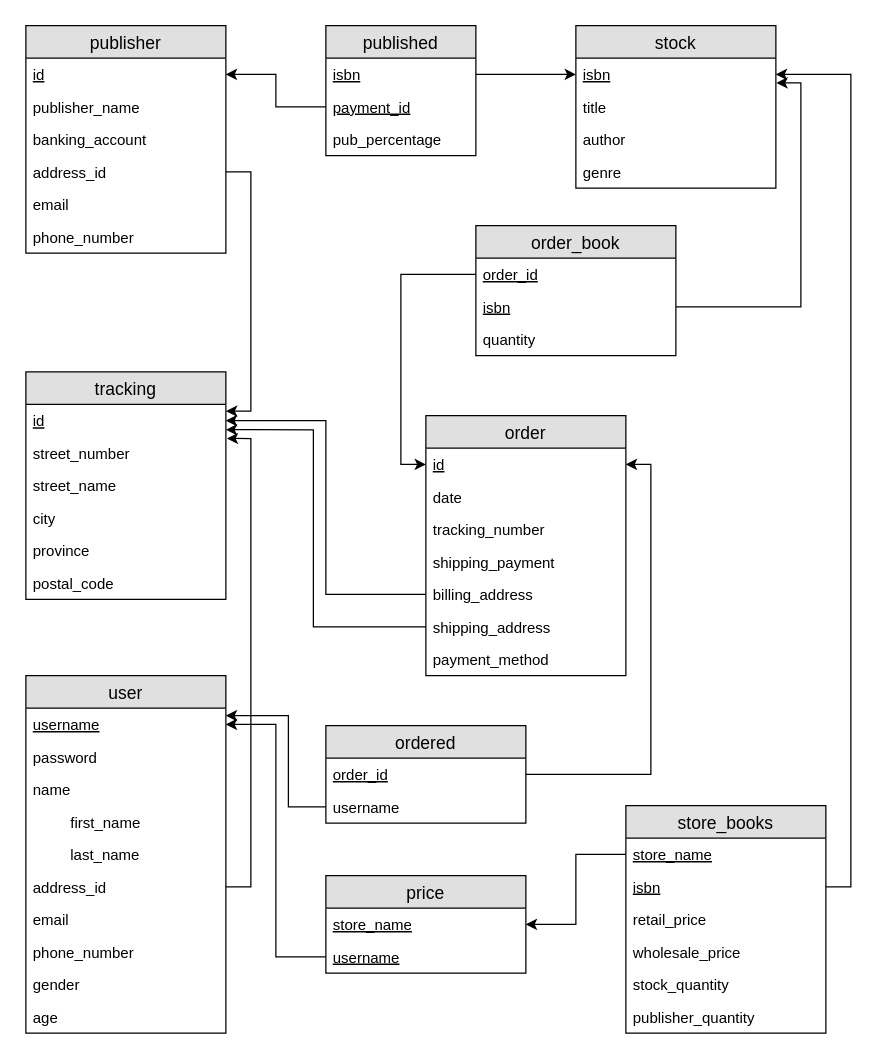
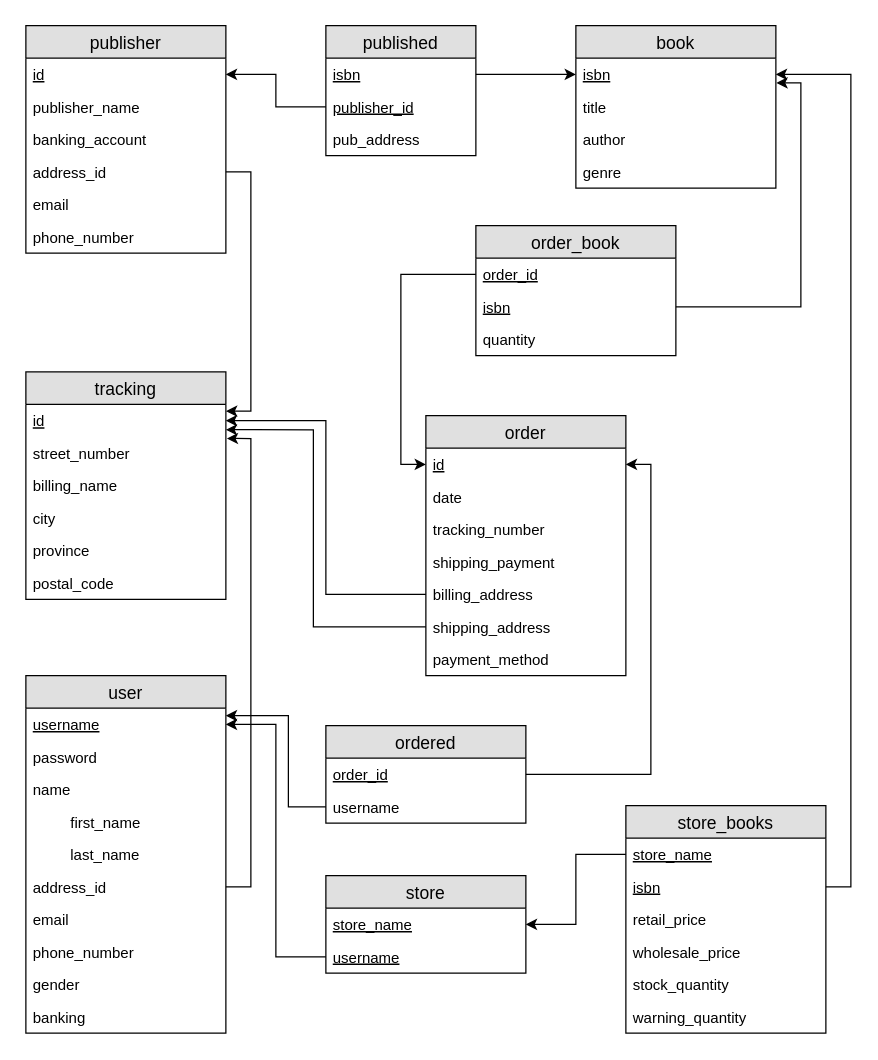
(675, 43) -> (675, 43)
(373, 108) -> (377, 108)
(391, 140) -> (379, 140)
(79, 486) -> (75, 486)
(425, 893) -> (425, 893)
(45, 1018) -> (60, 1018)
(702, 1018) -> (696, 1018)
